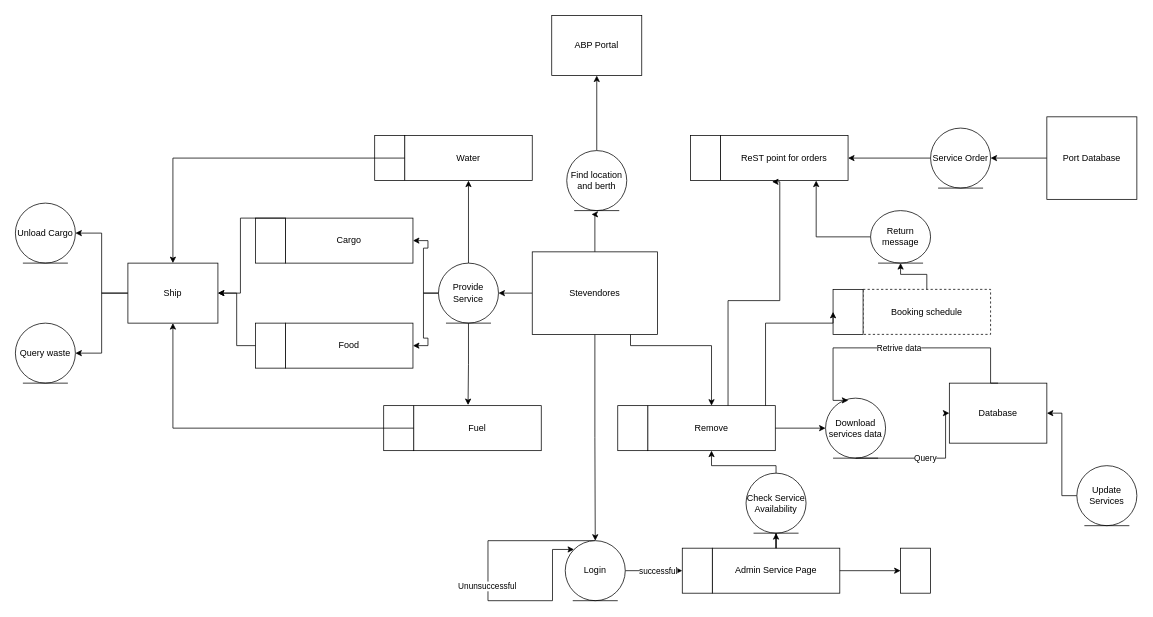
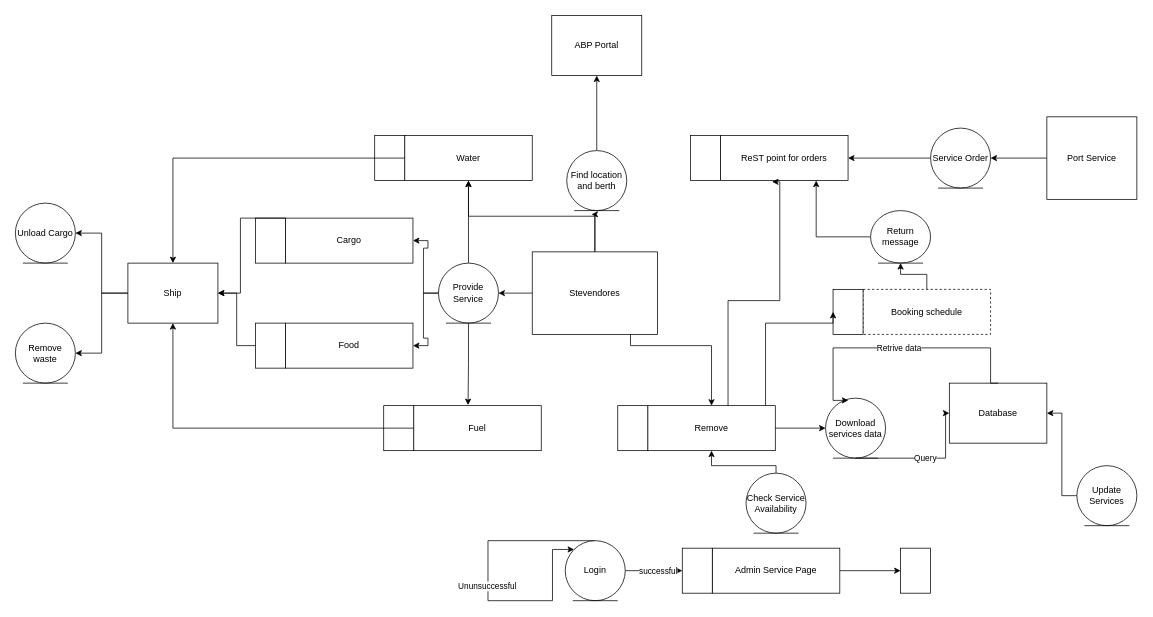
(1092, 158) -> (1092, 158)
(45, 353) -> (45, 353)
(595, 526) -> (532, 216)
(776, 538) -> none
